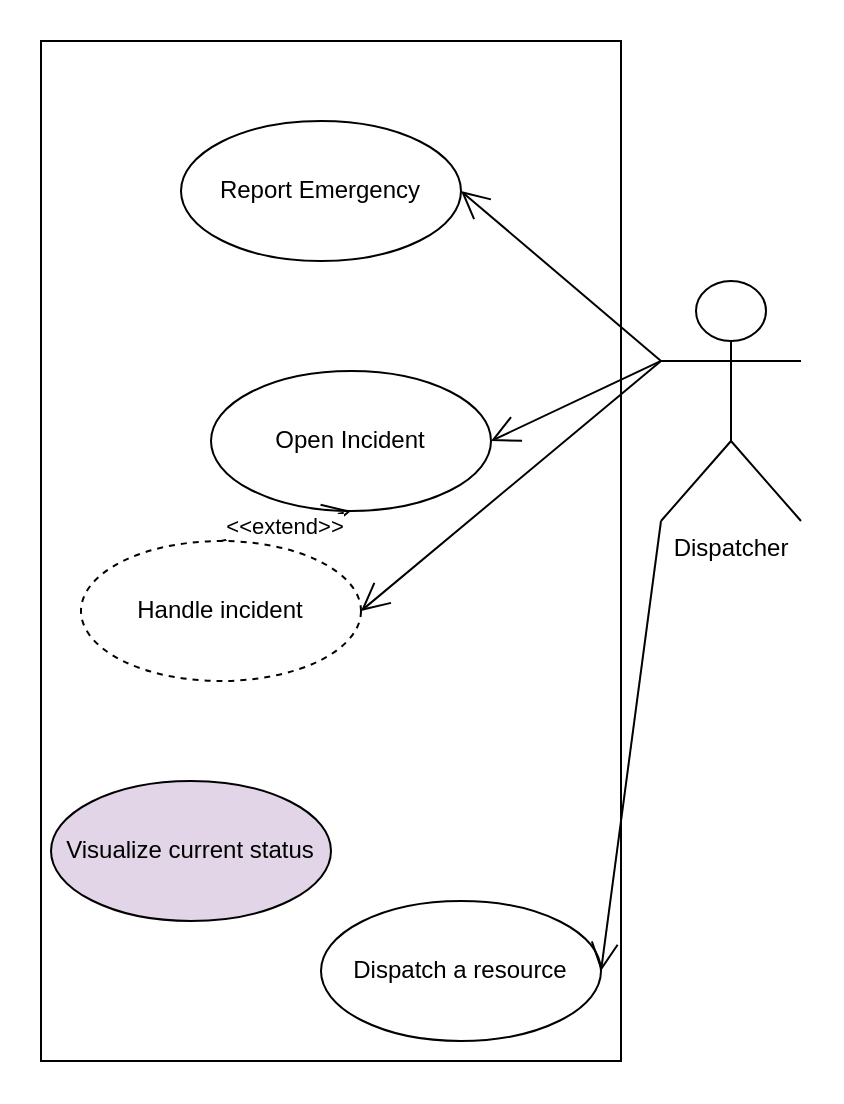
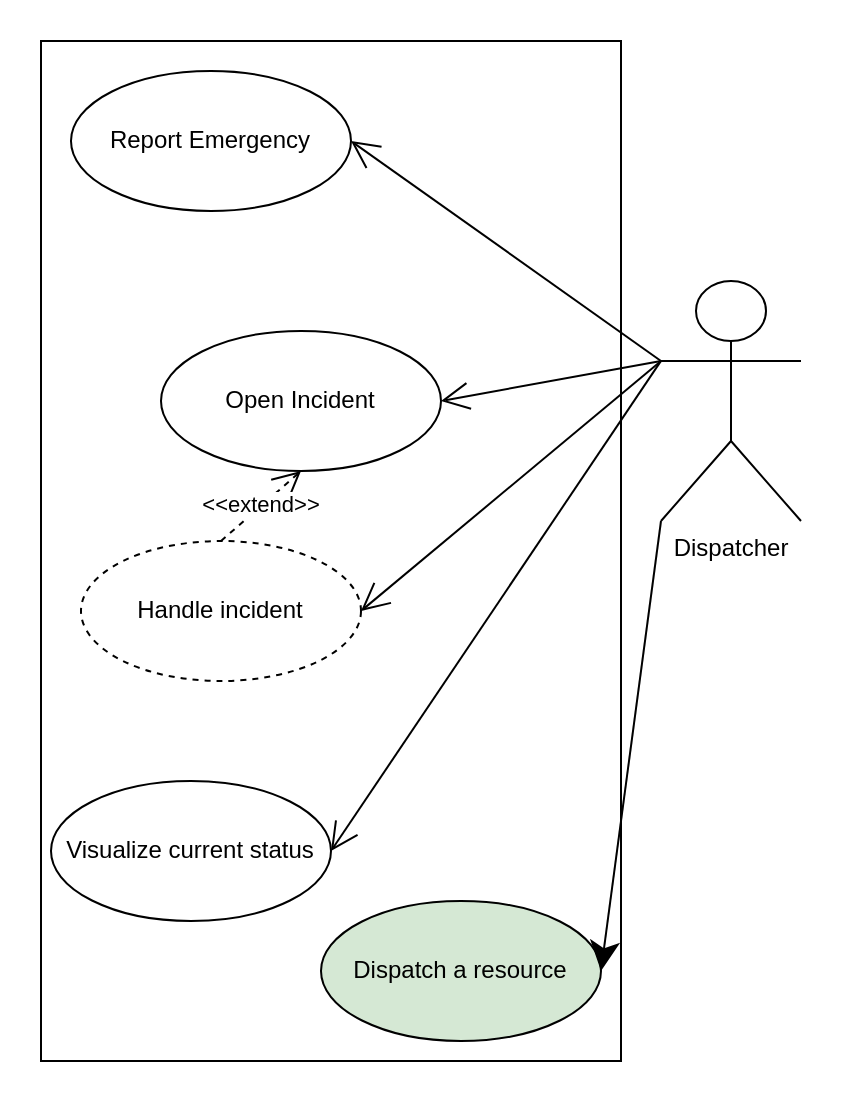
(321, 191) -> (211, 141)
(351, 441) -> (301, 401)
none -> (495, 607)
(191, 851) -> (191, 851)
(603, 955) -> (604, 946)
(461, 971) -> (461, 971)
